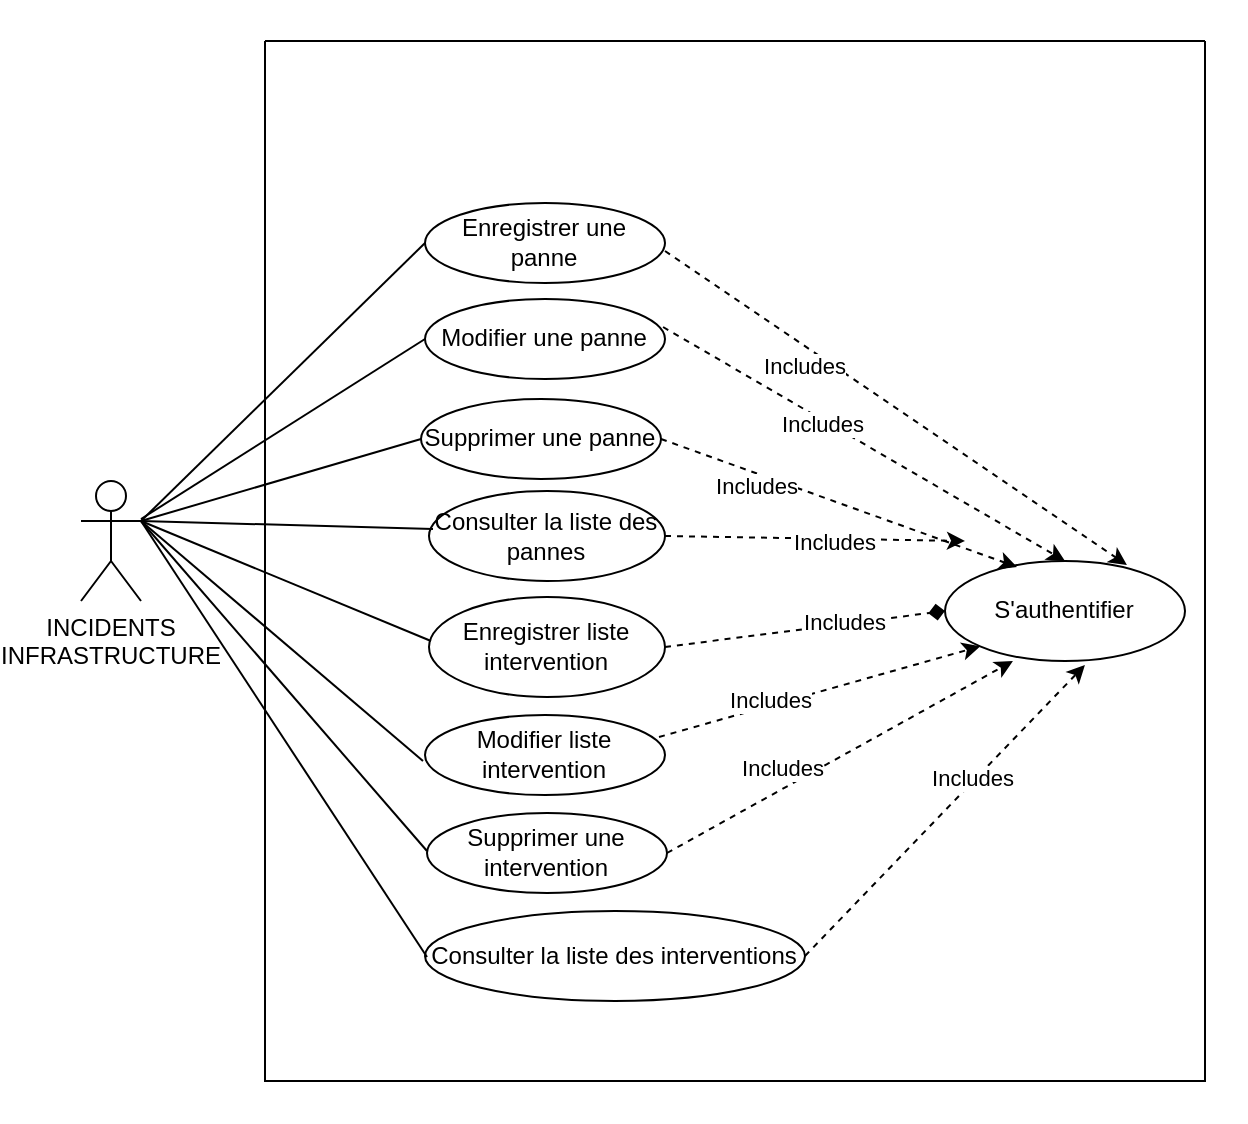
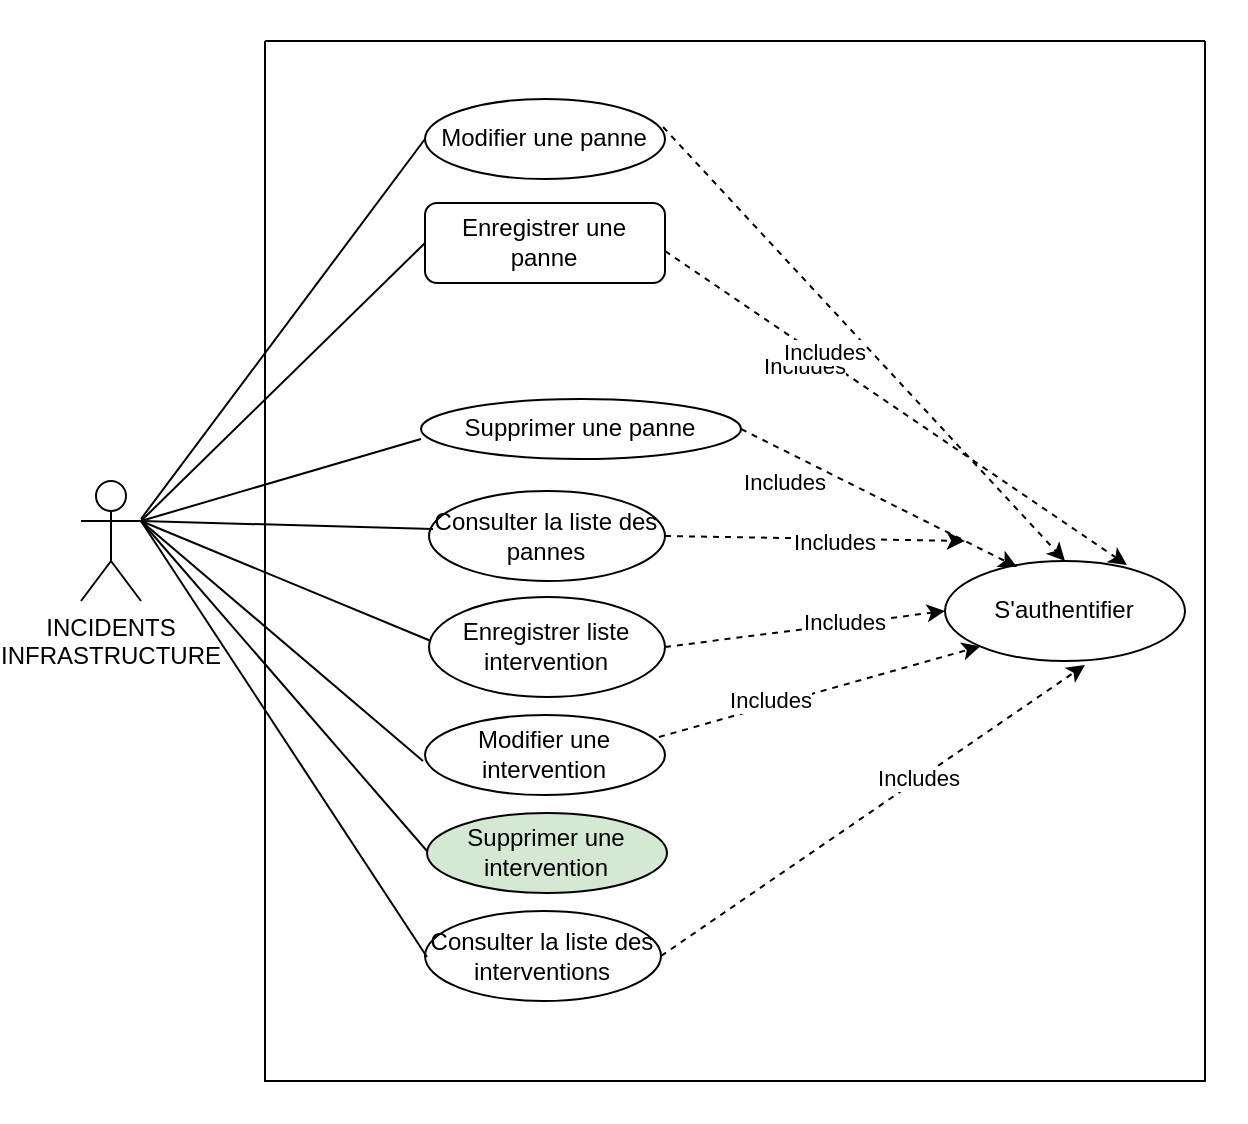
(545, 243) -> (545, 243)
(545, 339) -> (545, 139)
(541, 439) -> (581, 429)
(928, 613) -> (929, 613)
(903, 722) -> none
(545, 755) -> (545, 755)
(547, 853) -> (547, 853)
(615, 956) -> (543, 956)
